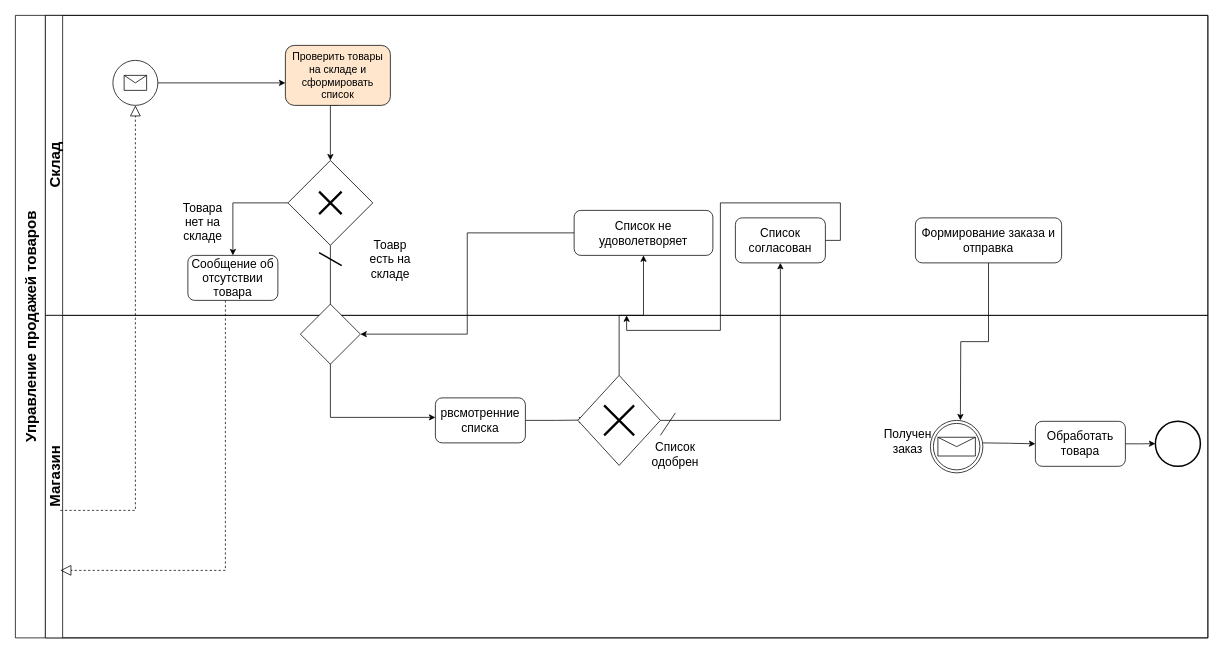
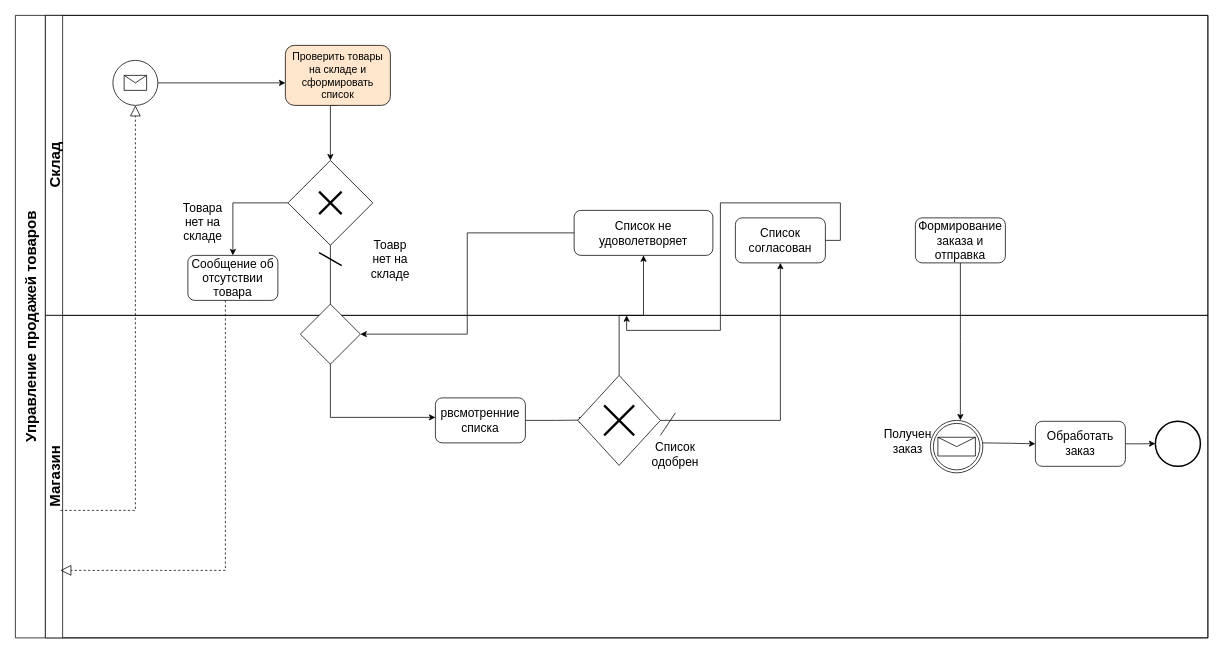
(989, 240) -> (960, 240)
(390, 259) -> (390, 259)
(1080, 444) -> (1080, 444)
